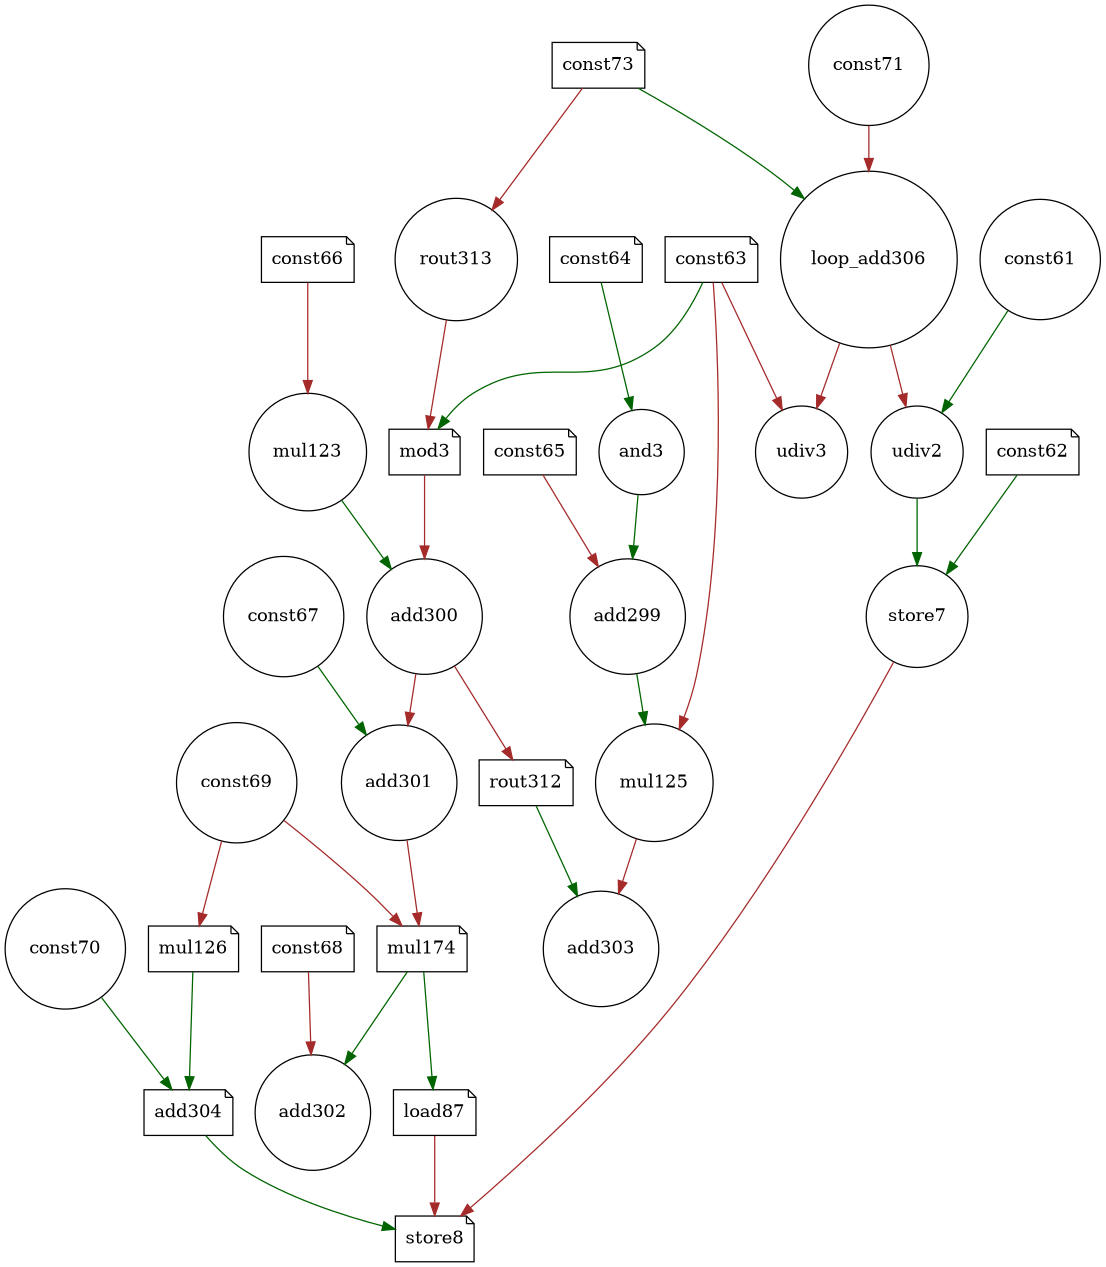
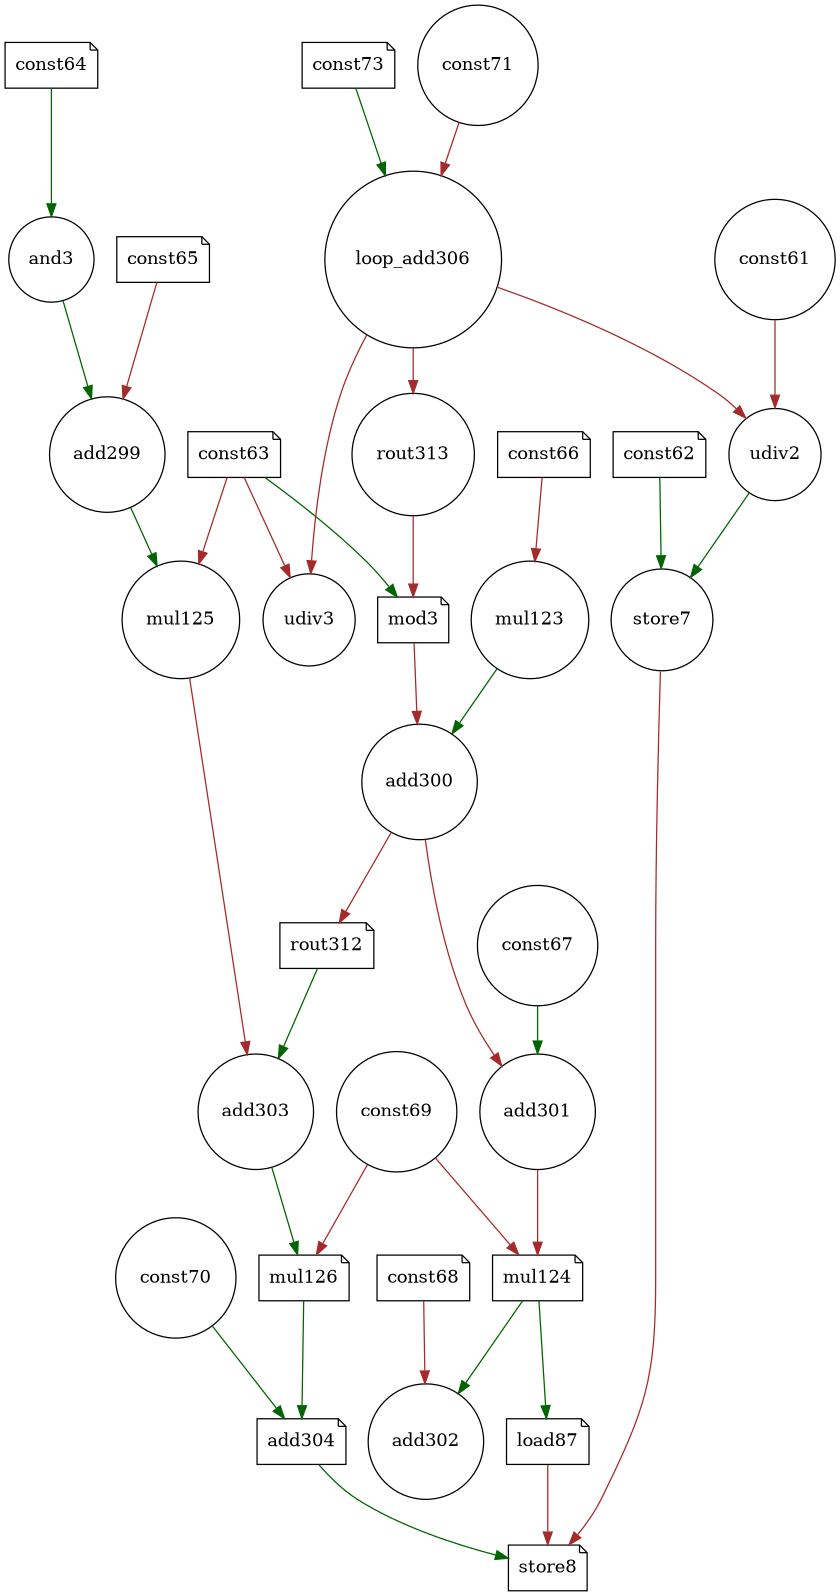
(541, 144) -> (413, 364)
(978, 356) -> (775, 358)
(422, 949) -> (538, 1278)
none -> (283, 1205)
